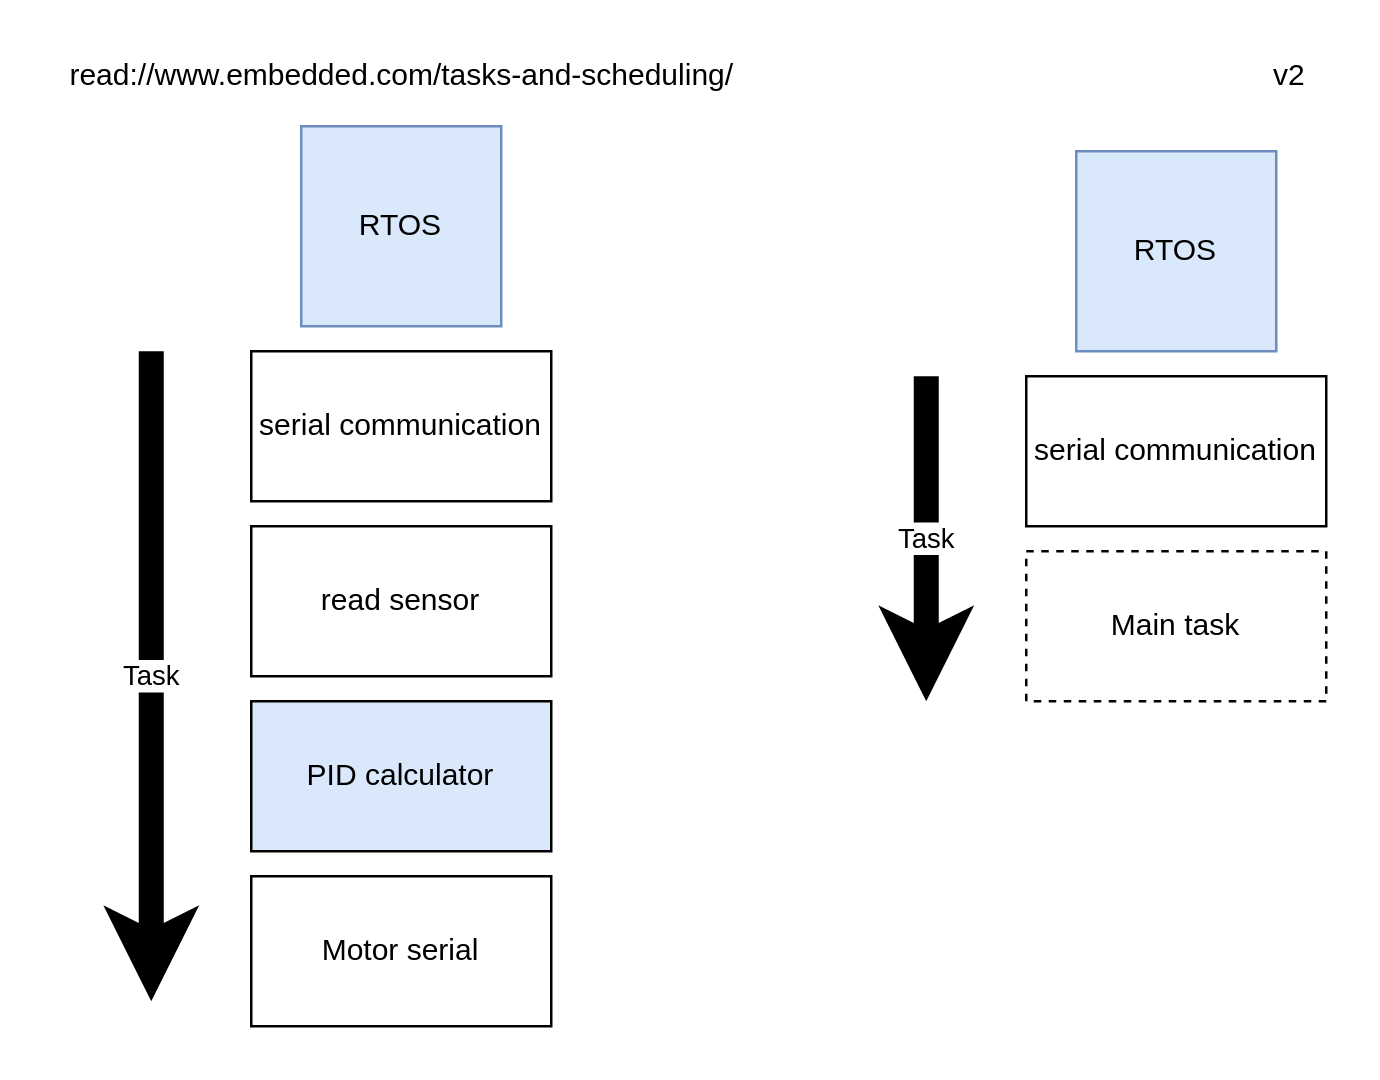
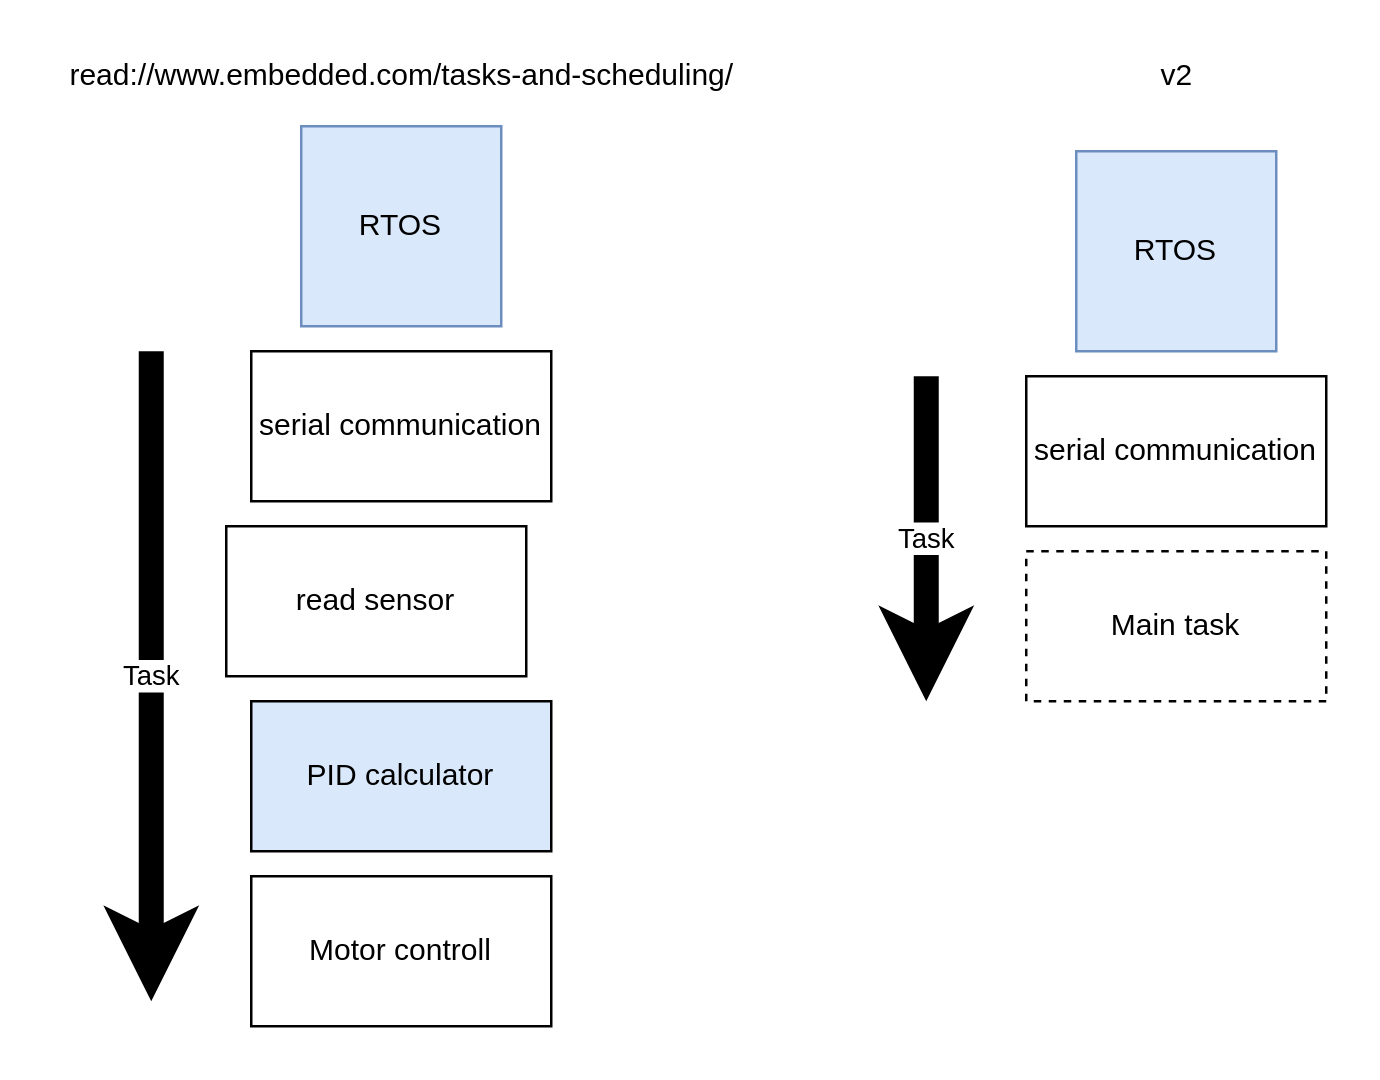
(1289, 76) -> (1176, 76)
(401, 601) -> (376, 601)
(401, 951) -> (401, 951)
